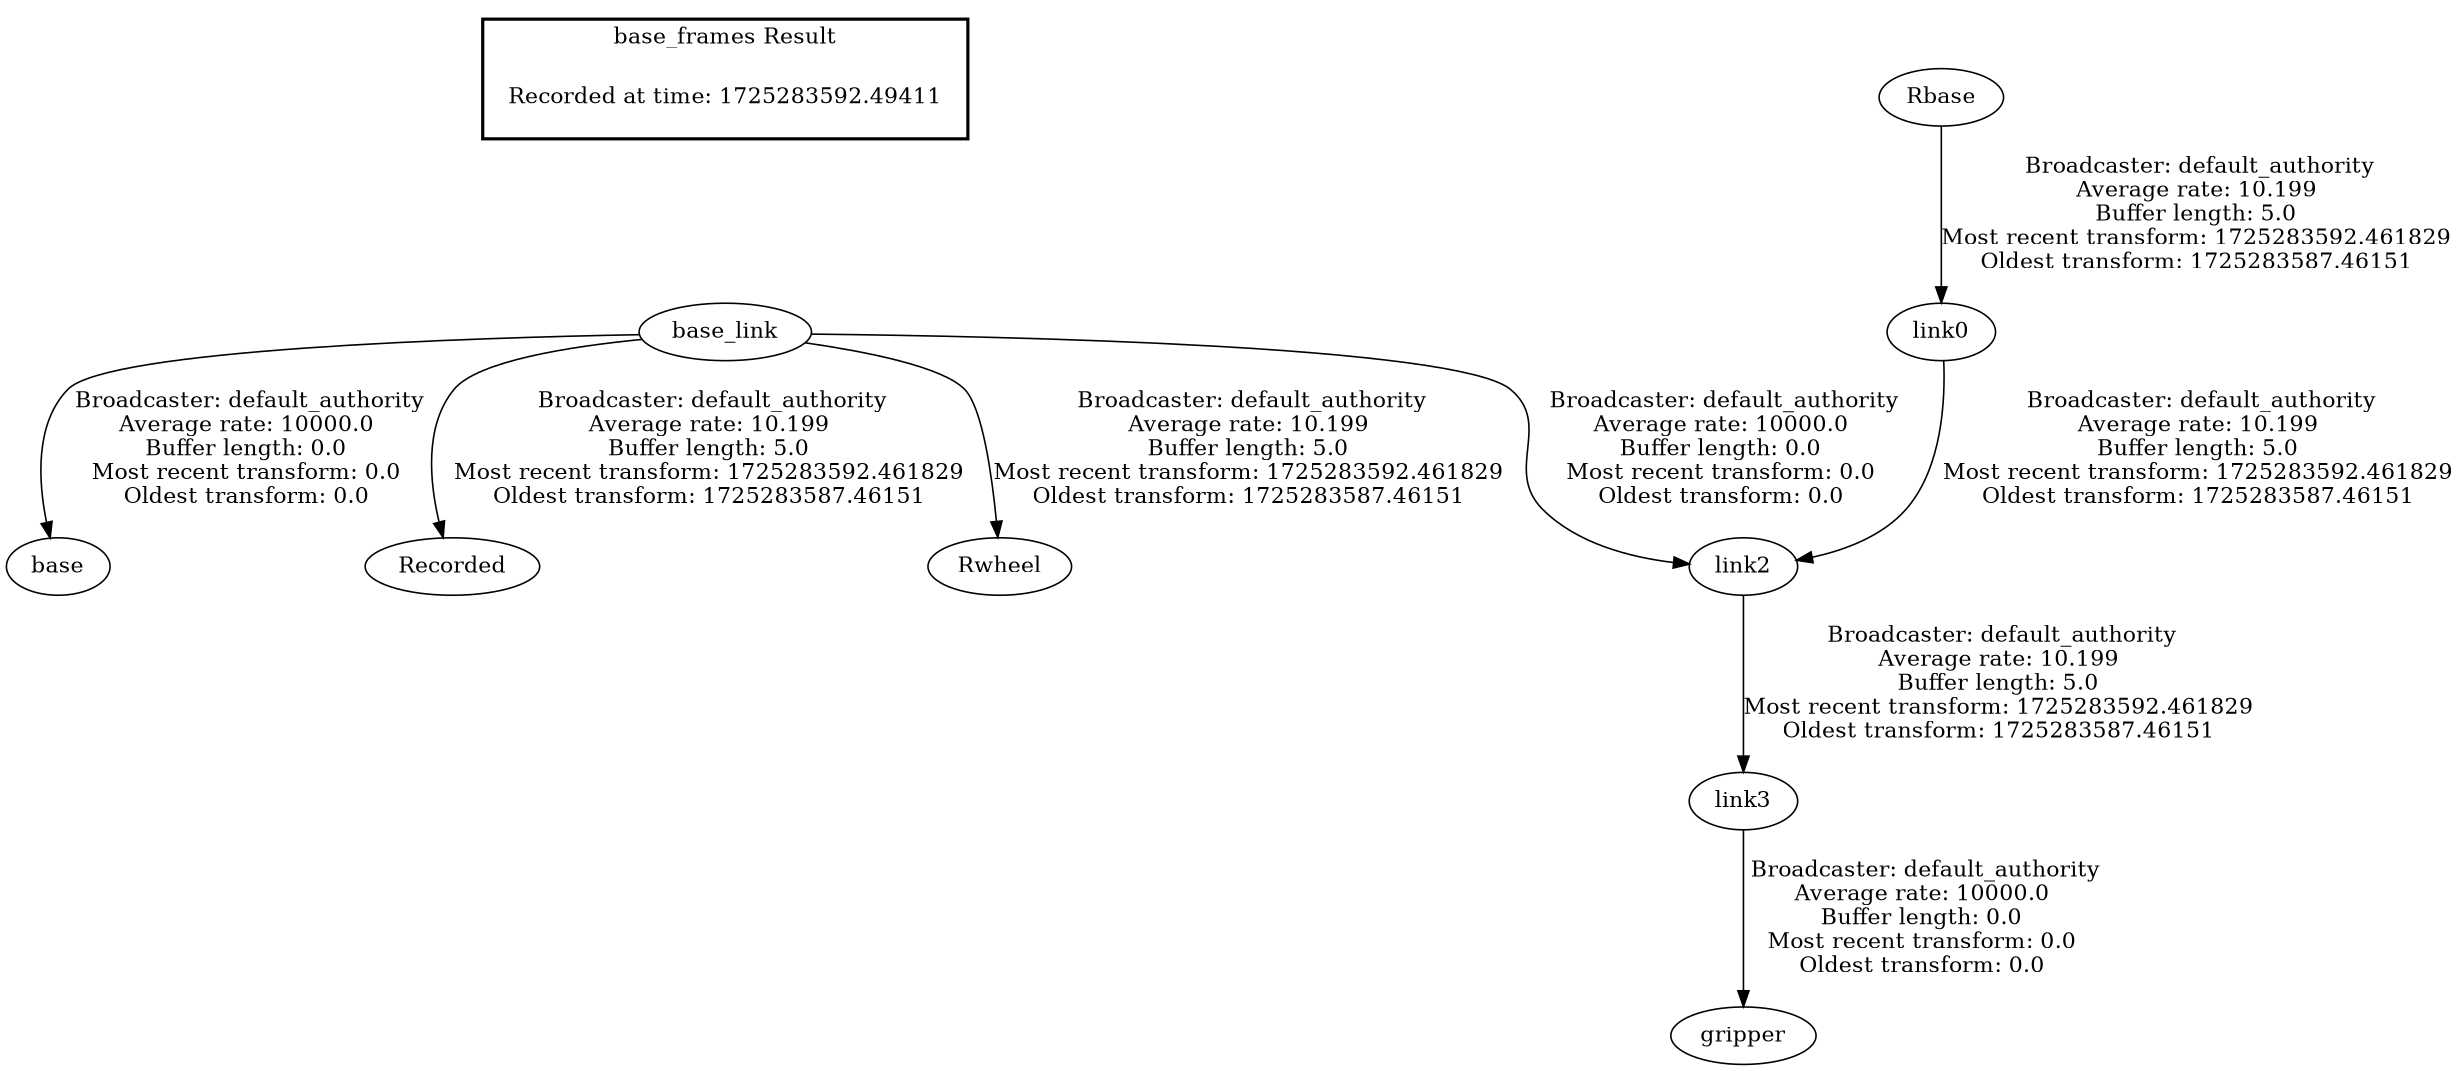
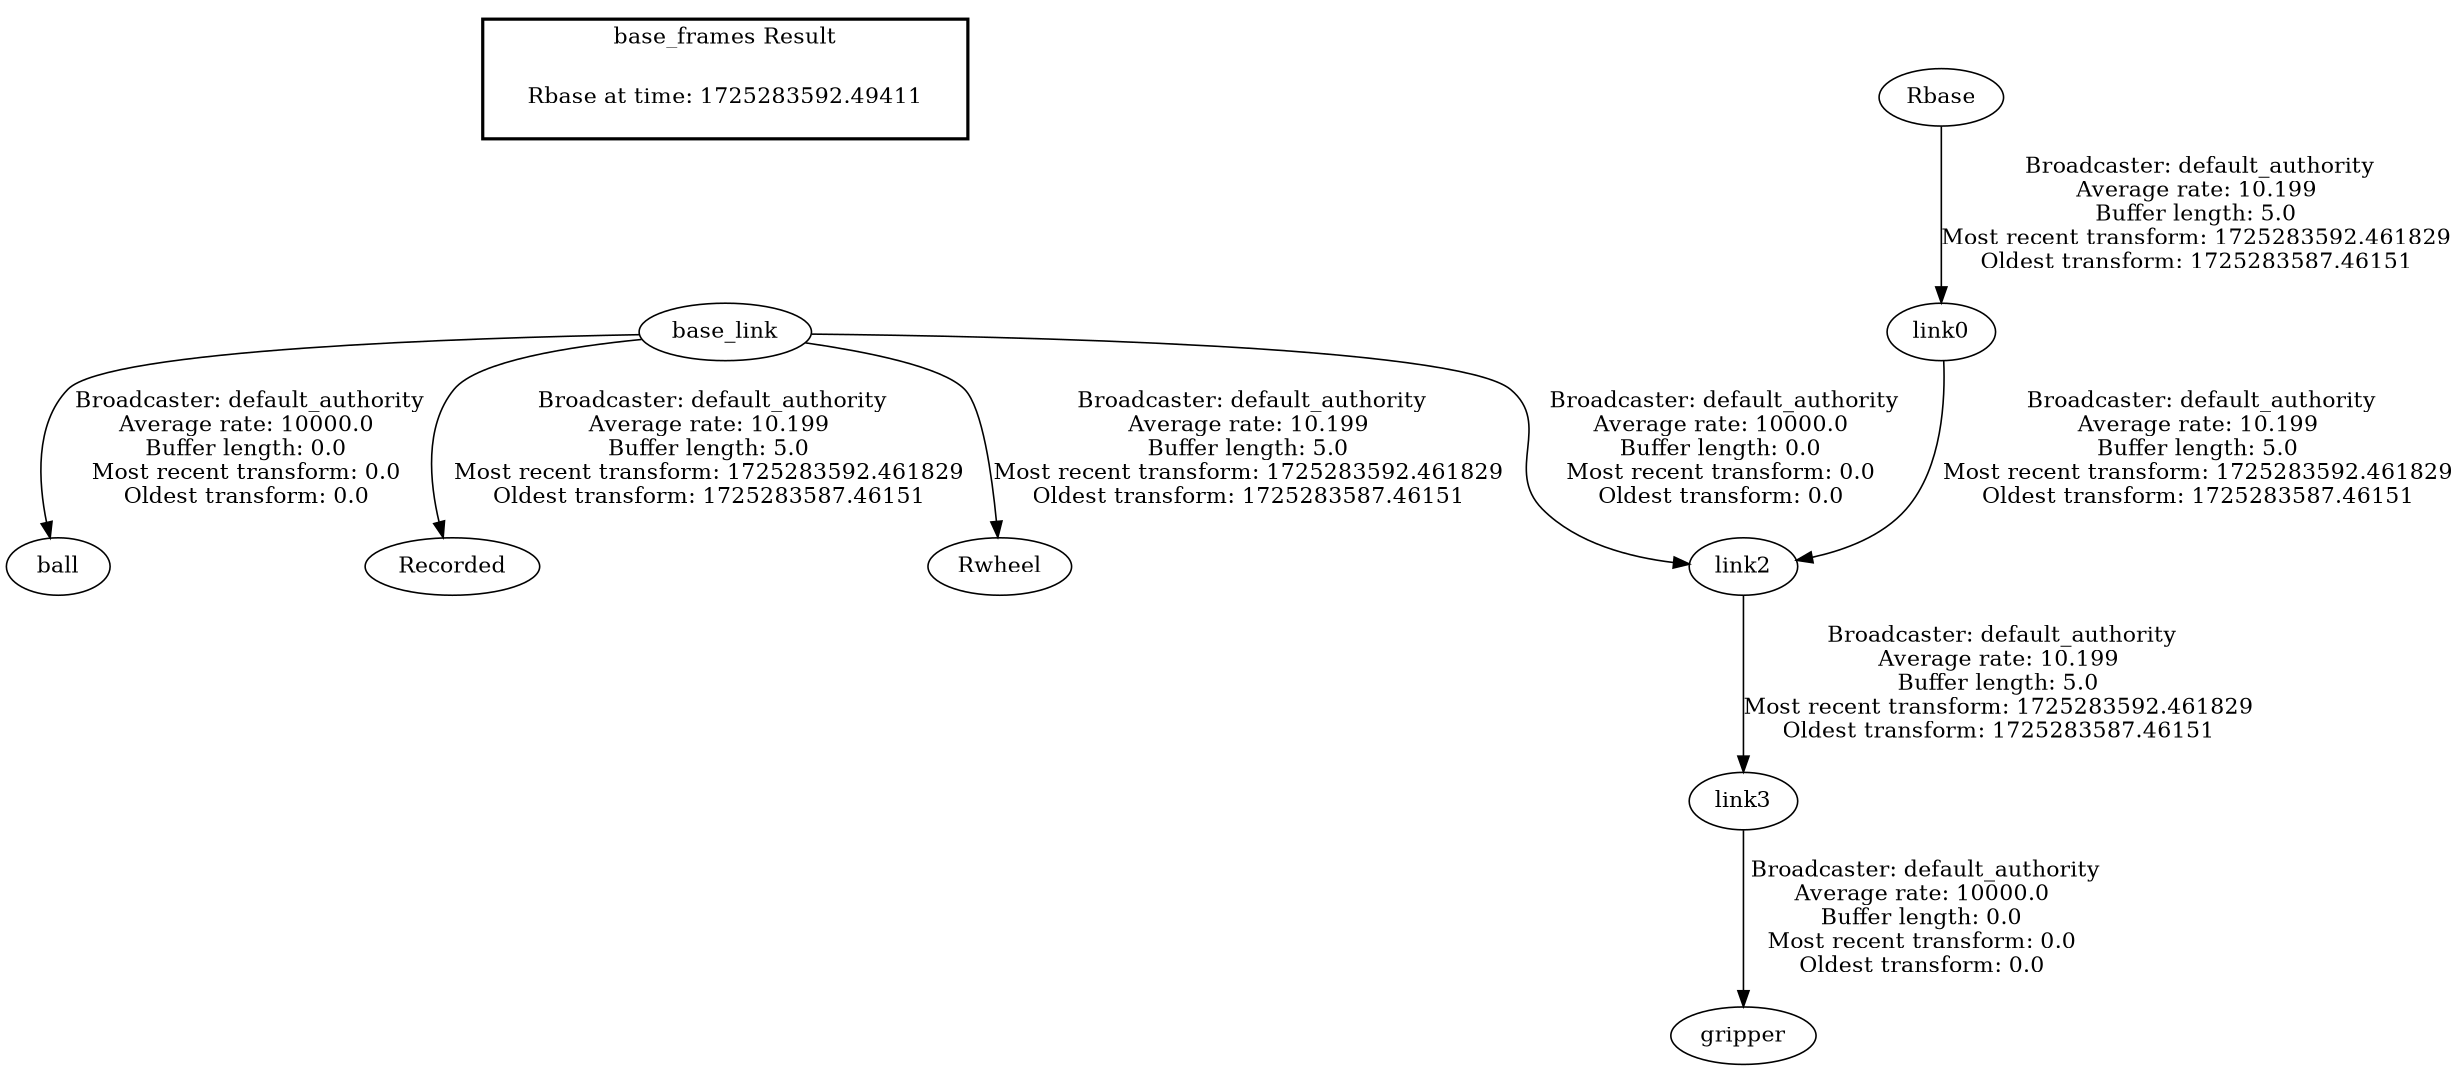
(725, 97) -> (725, 97)
(58, 567) -> (58, 567)
